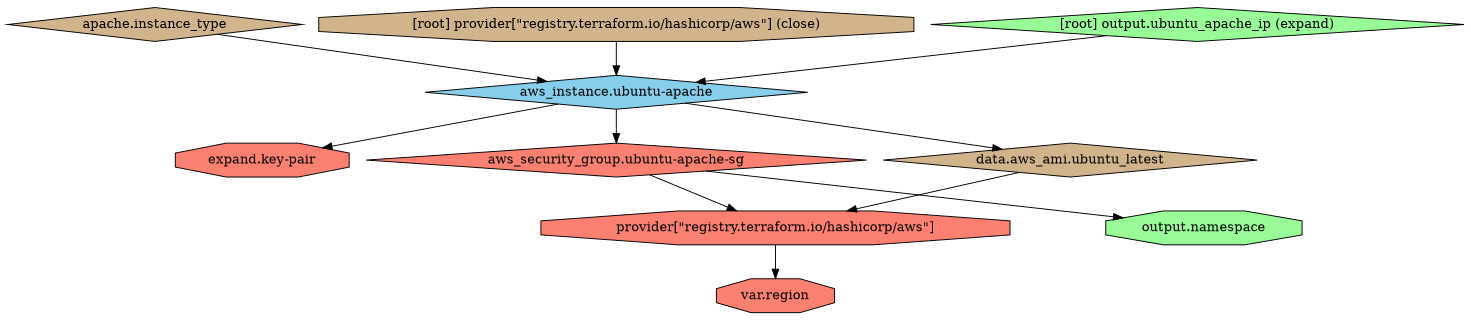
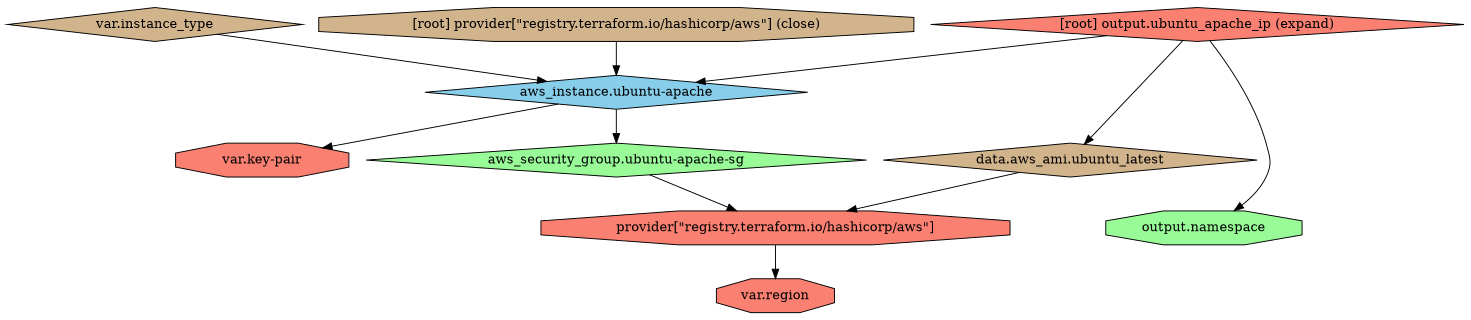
(155, 24) -> (155, 24)
(1197, 24) -> (1197, 24)
(839, 126) -> (1137, 89)
(262, 160) -> (262, 160)
(616, 160) -> (616, 160)
(899, 193) -> (1259, 122)
